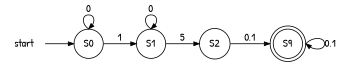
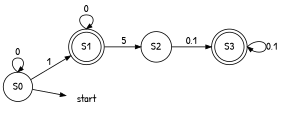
(57, 44) -> (46, 92)
(151, 44) -> (86, 47)
(288, 44) -> (229, 47)
